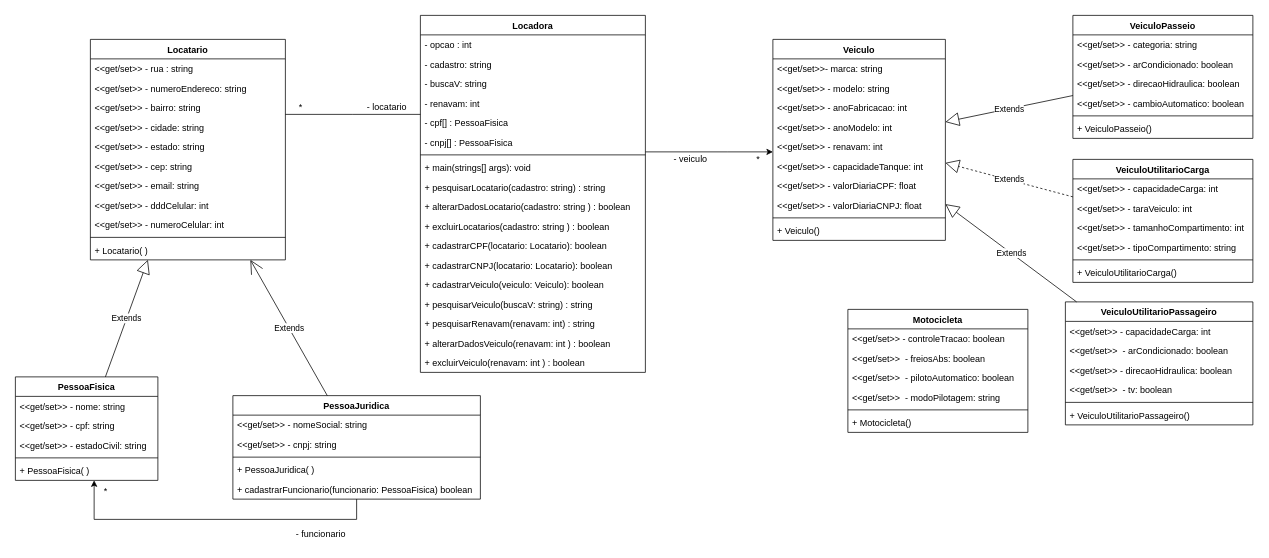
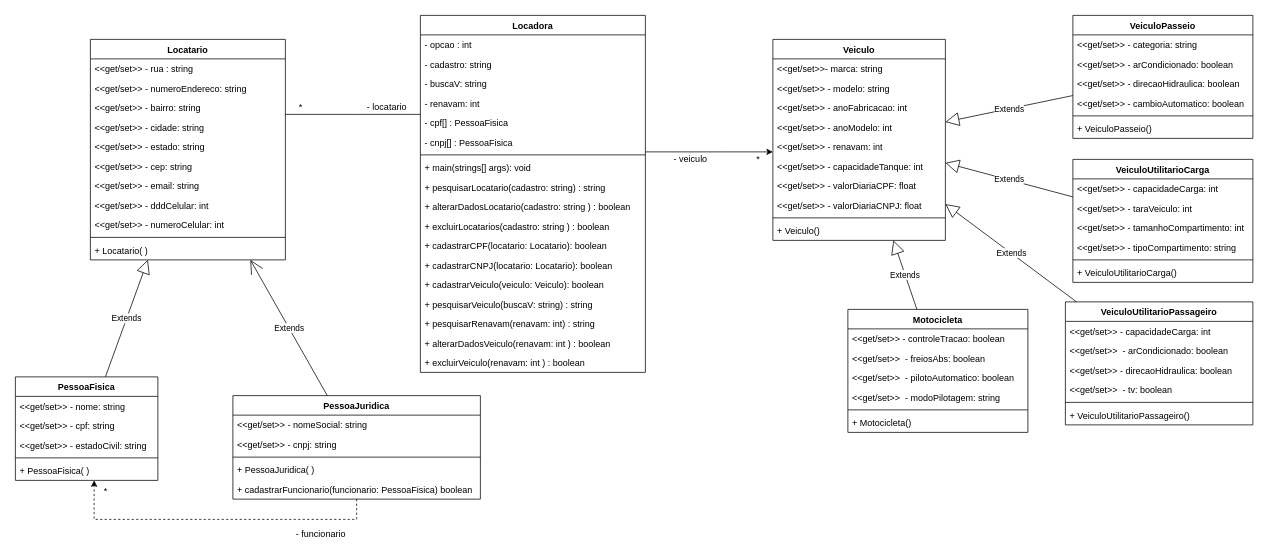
(1047, 190) -> (1047, 190)
none -> (908, 282)
(217, 519) -> (217, 519)
